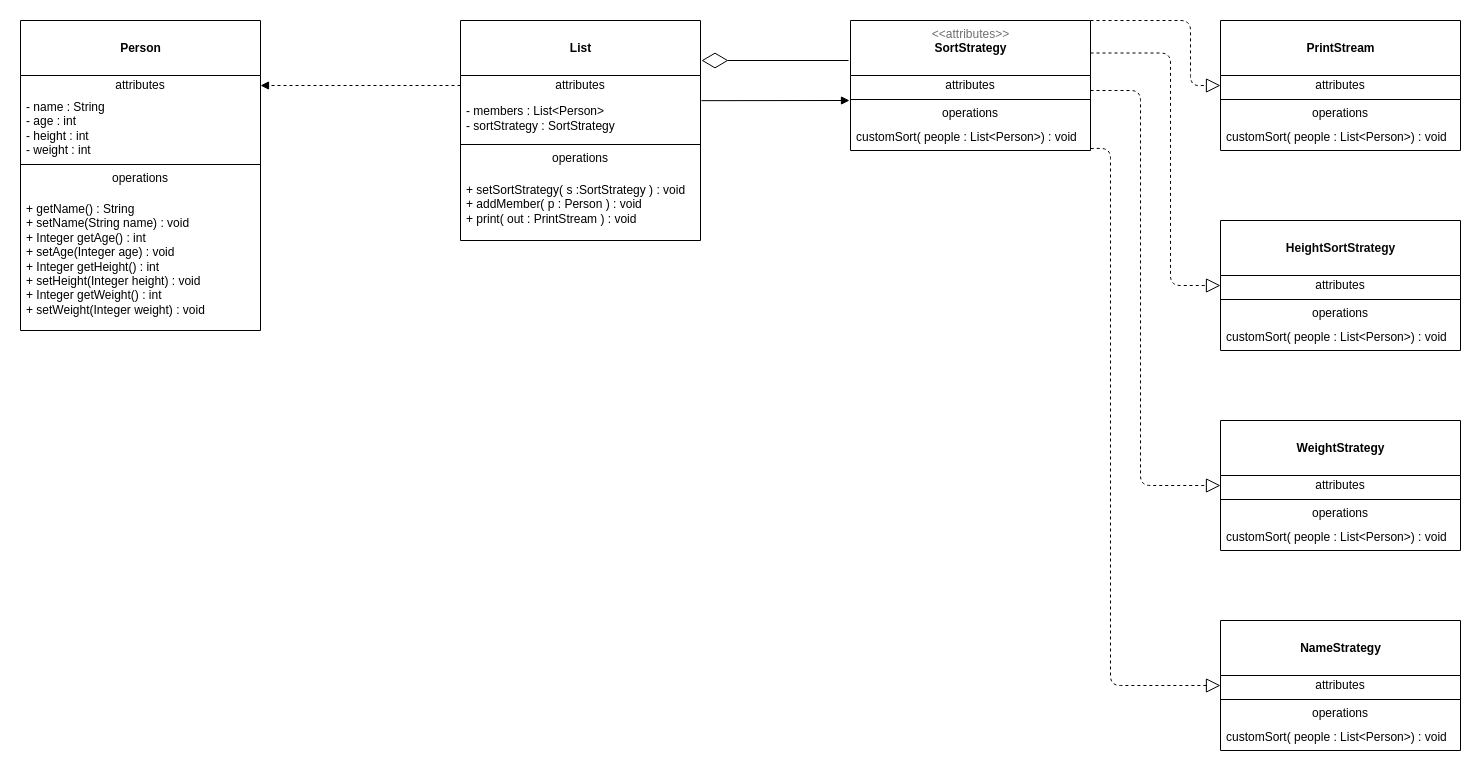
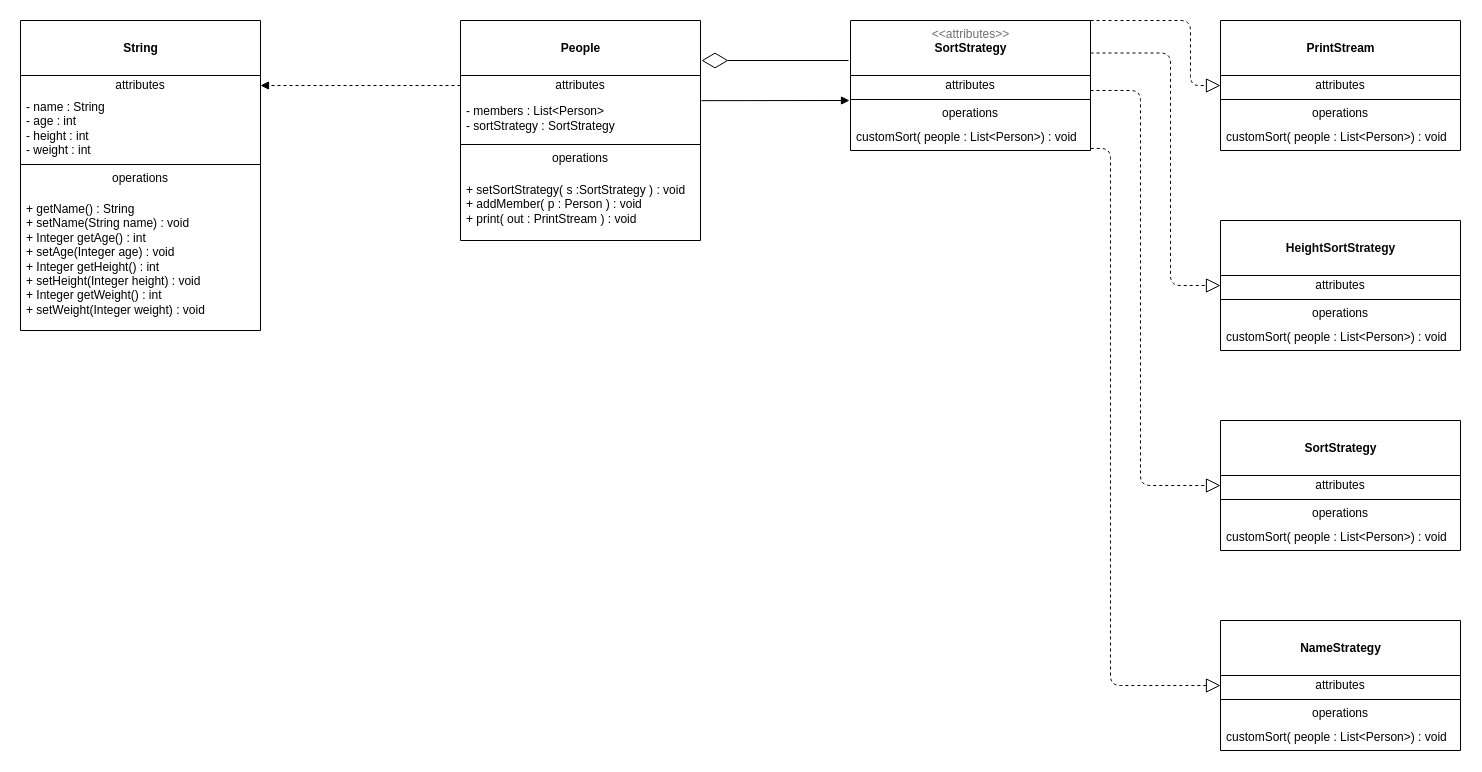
(141, 35) -> (141, 35)
(581, 35) -> (581, 35)
(1341, 435) -> (1341, 435)
